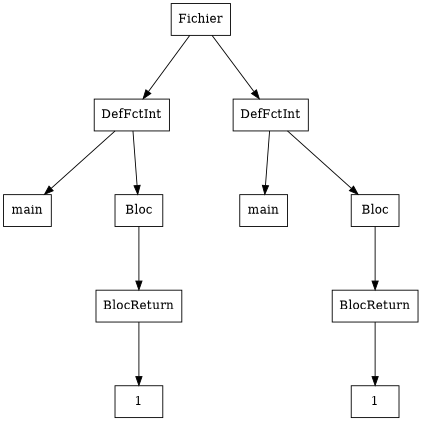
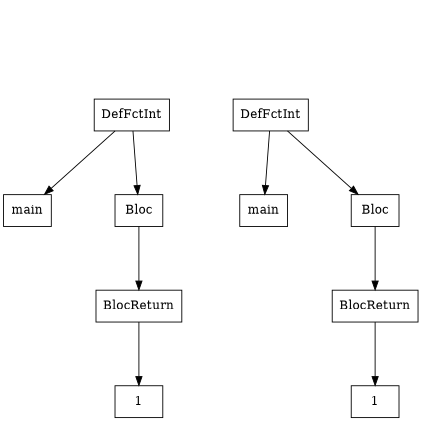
(201, 19) -> none
